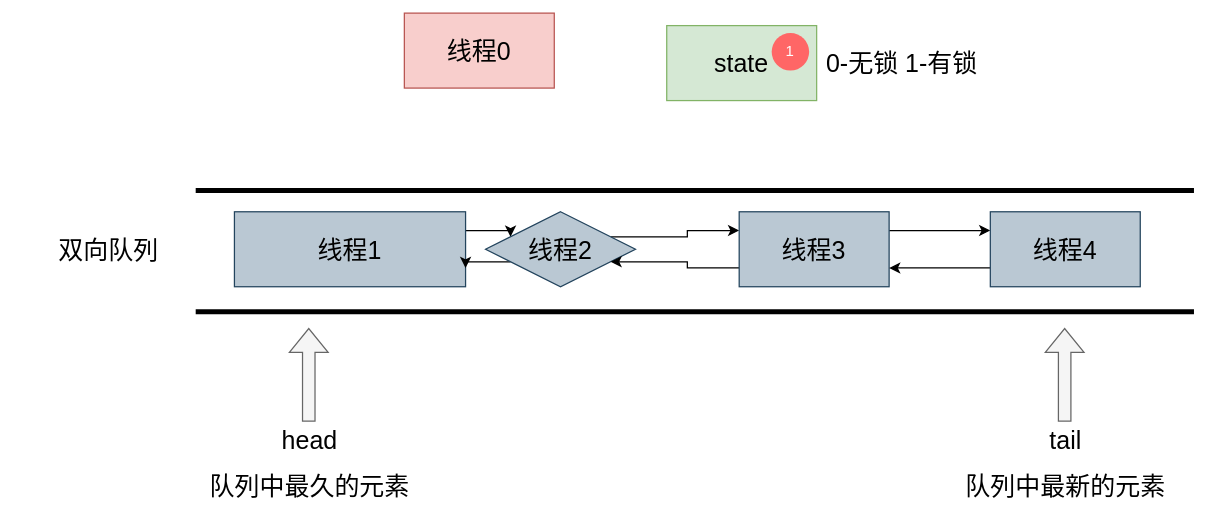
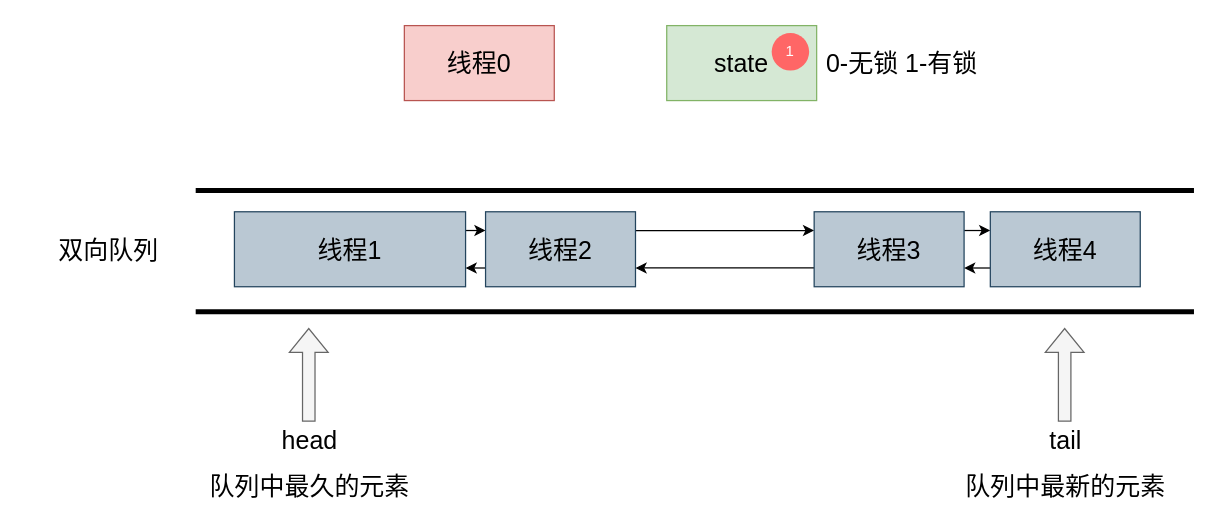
(479, 51) -> (479, 63)
(561, 249) -> (561, 249)
(814, 249) -> (889, 249)
